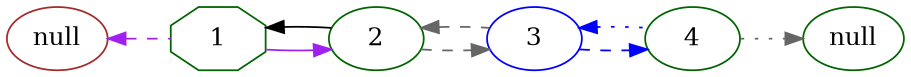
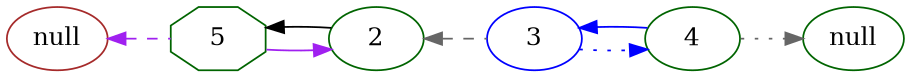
(622, 27) -> (622, 27)
(218, 39) -> (218, 39)
(446, 50) -> none
(604, 50) -> (604, 50)
